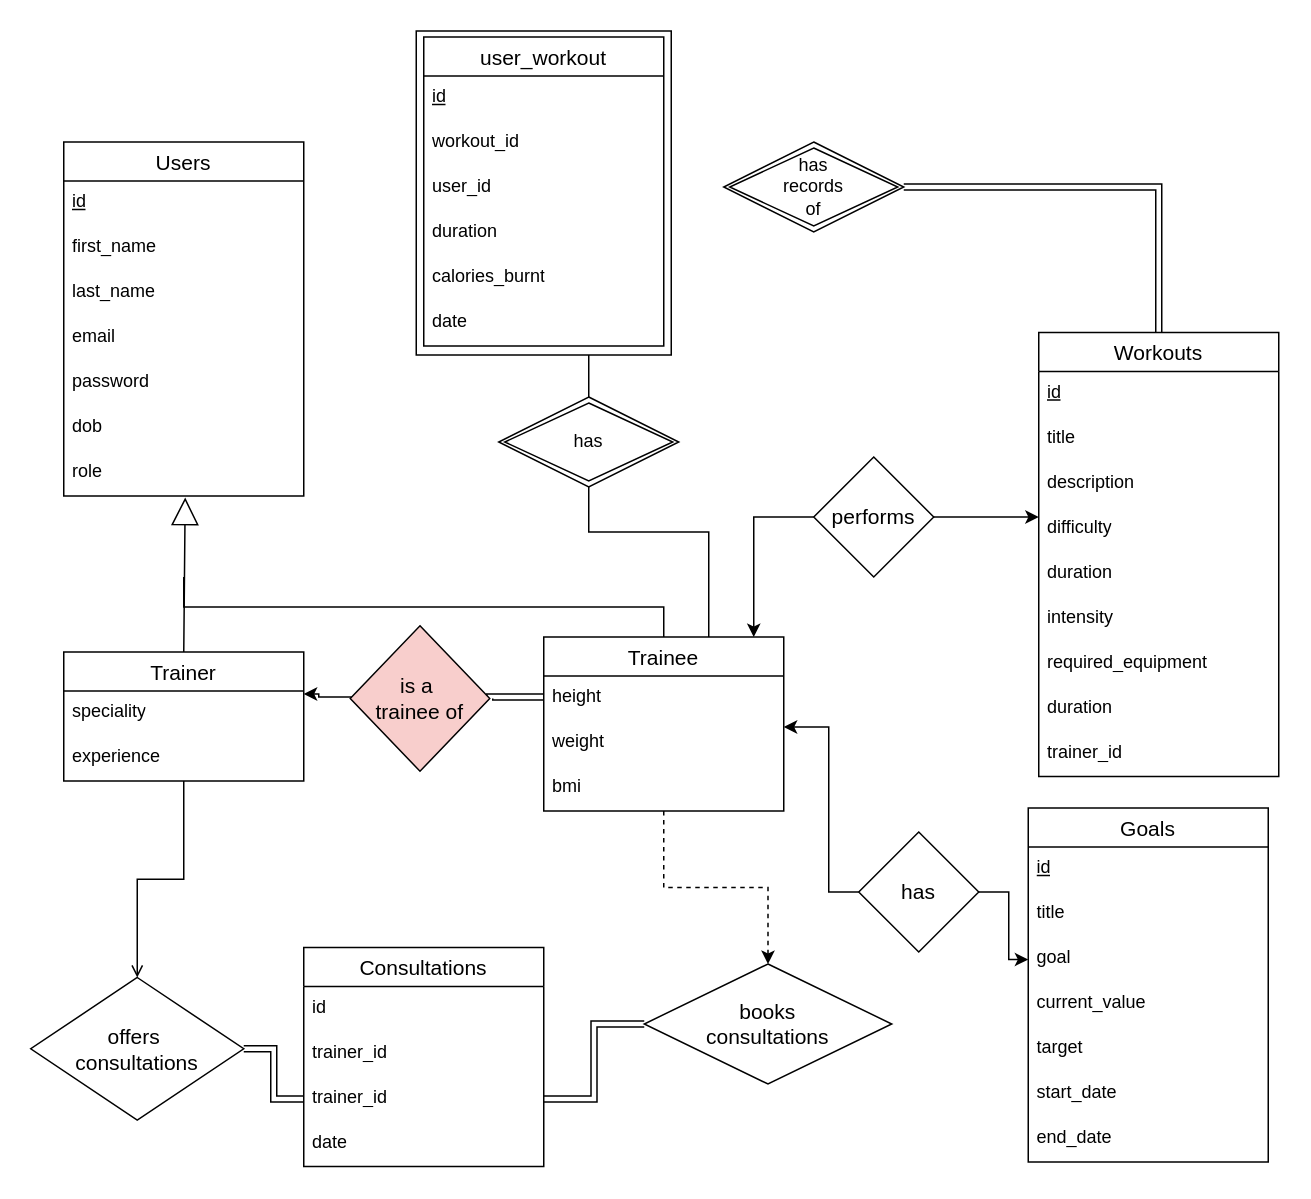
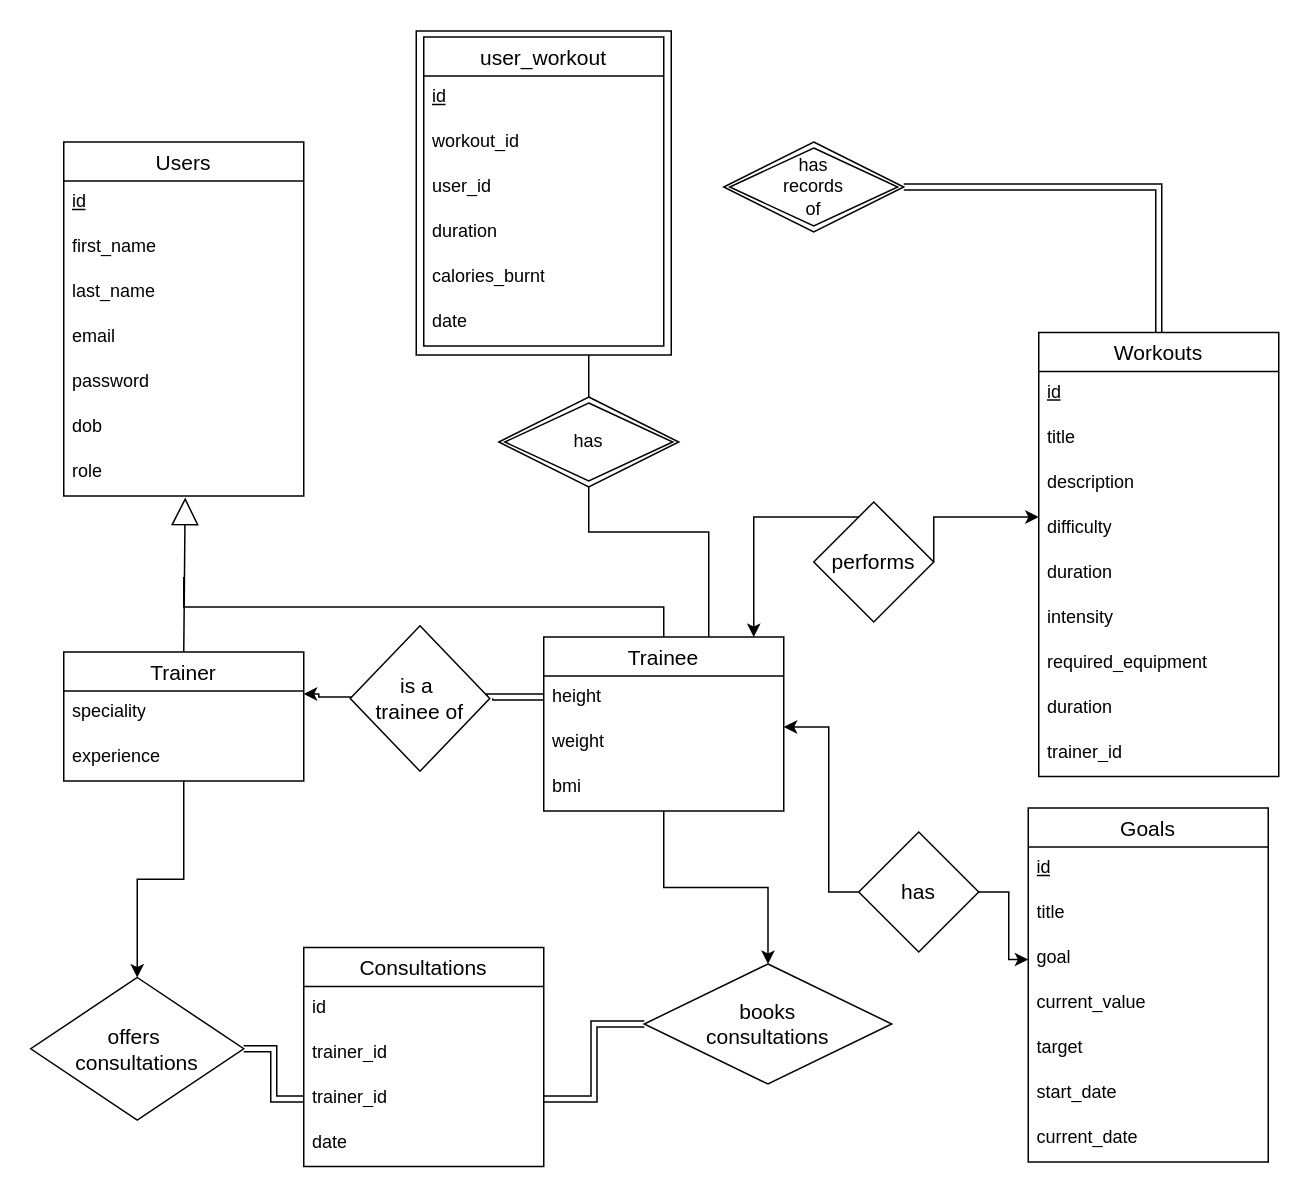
(874, 517) -> (874, 562)
(420, 698) -> (420, 698)
(711, 887) -> (711, 887)
(137, 968) -> (137, 966)
(1078, 1138) -> (1098, 1138)
